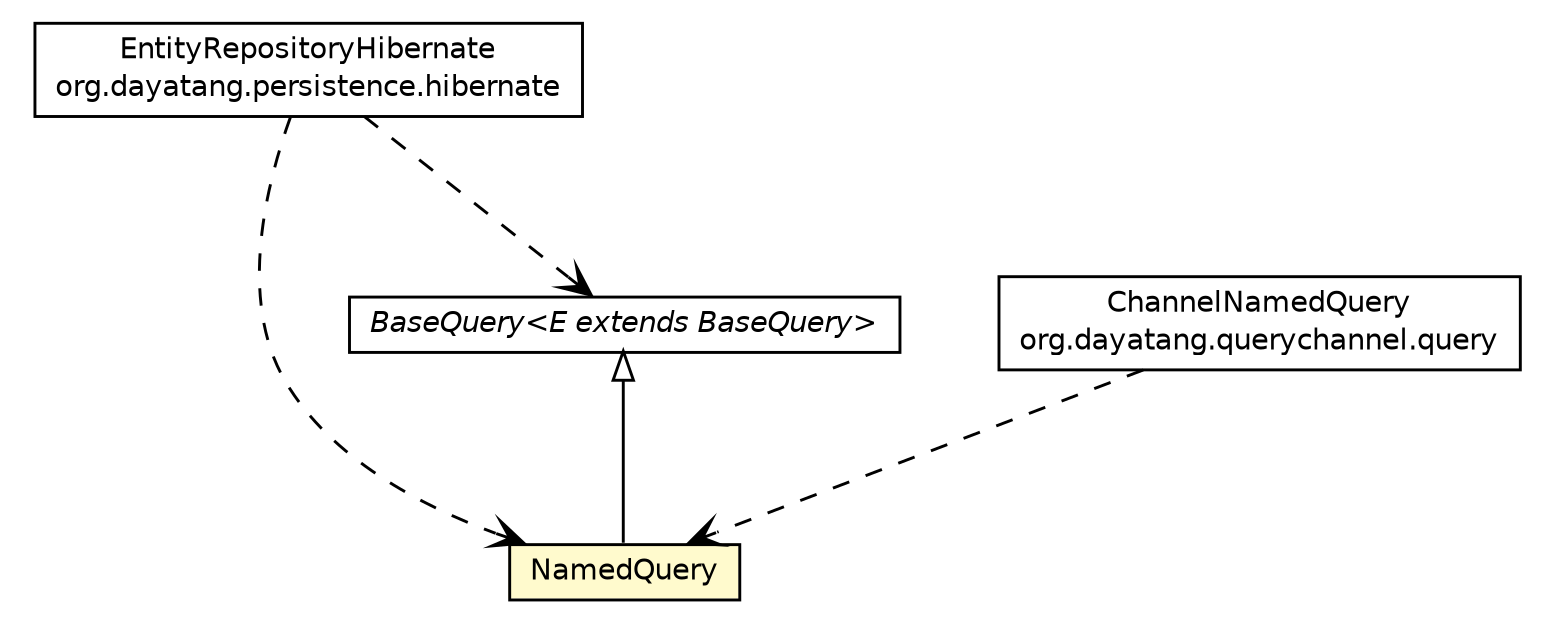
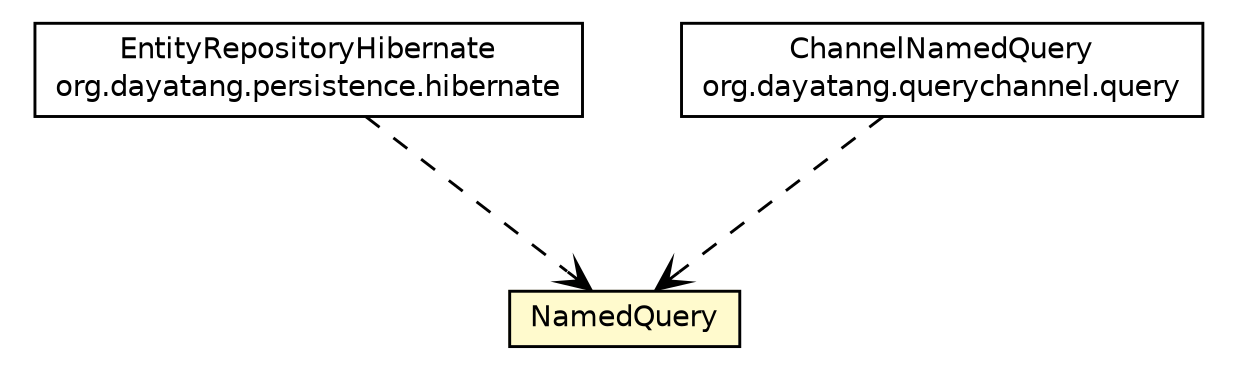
(623, 323) -> none
